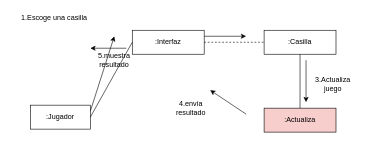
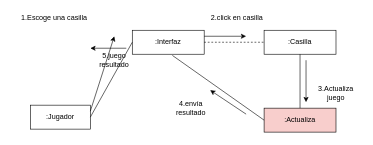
none -> (237, 18)
(114, 60) -> (114, 60)
(333, 84) -> (336, 93)
none -> (218, 88)
